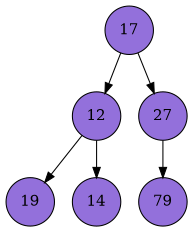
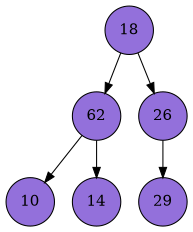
(129, 30) -> (129, 30)
(97, 116) -> (97, 116)
(163, 116) -> (163, 116)
(30, 202) -> (30, 202)
(163, 202) -> (163, 202)
